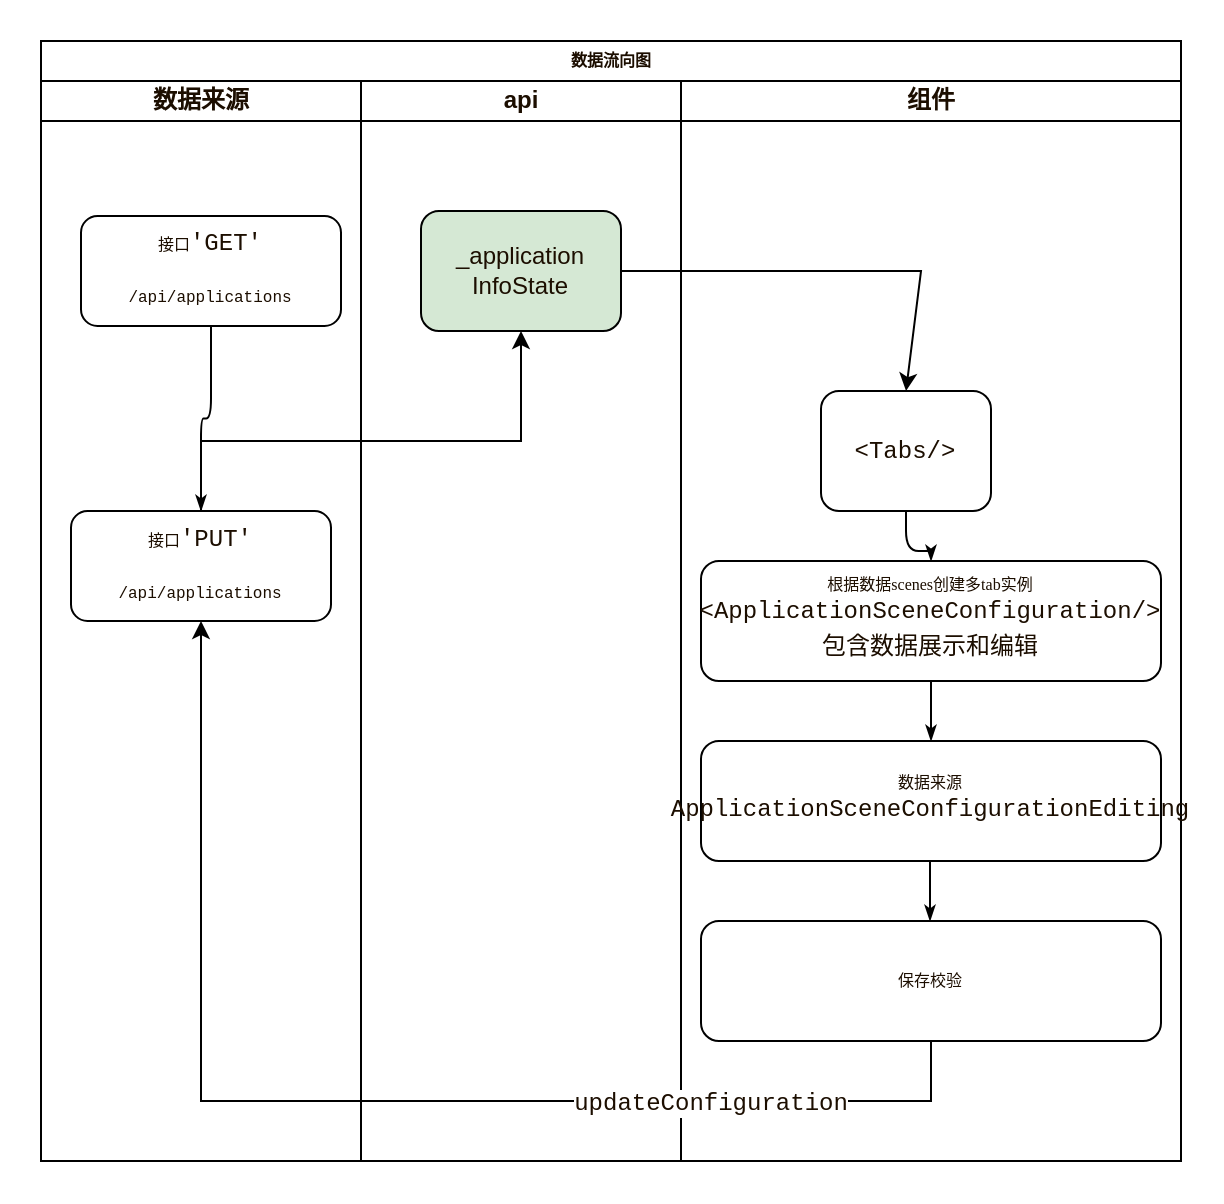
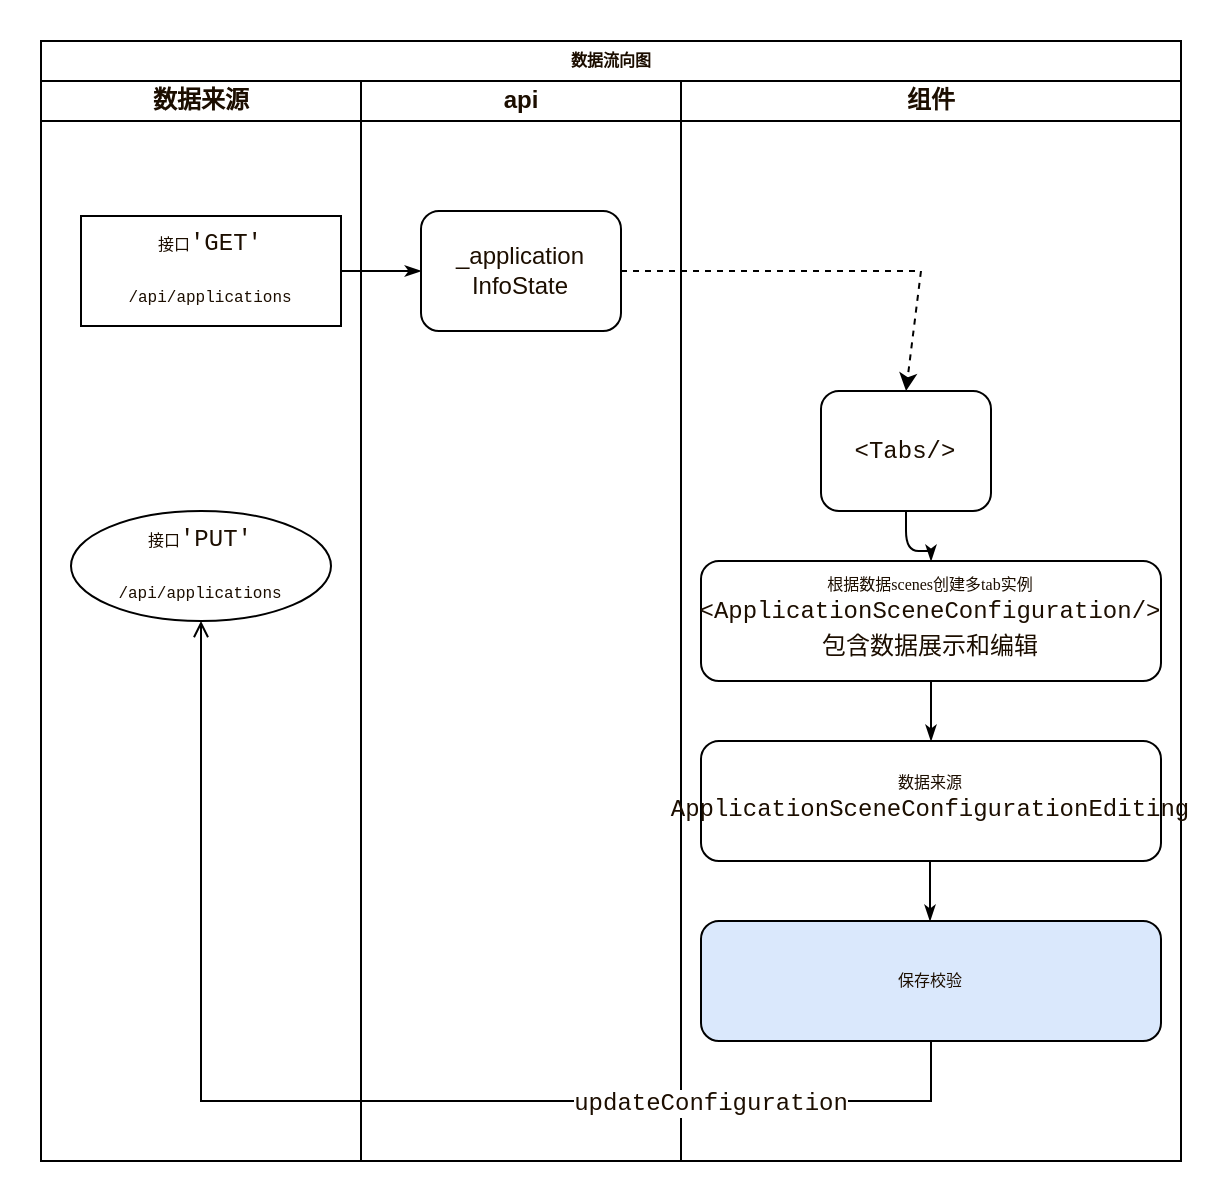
(211, 271) -> (211, 271)
(521, 271) -> (521, 271)
(857, 271) -> (857, 271)
(211, 380) -> (388, 271)
(491, 441) -> none
(201, 566) -> (201, 566)
(201, 636) -> (201, 632)
(931, 981) -> (931, 981)
